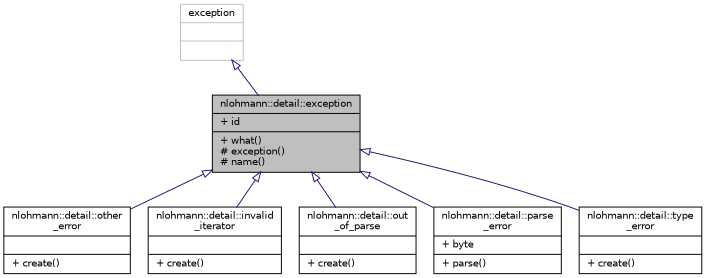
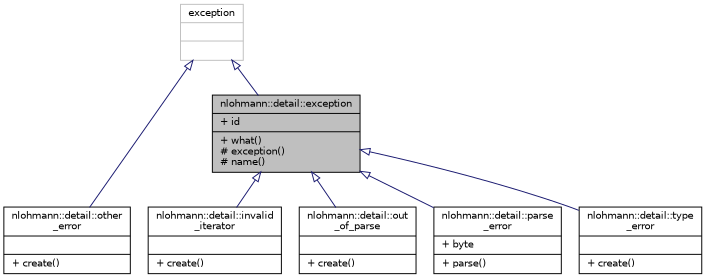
(167, 192) -> (138, 138)
